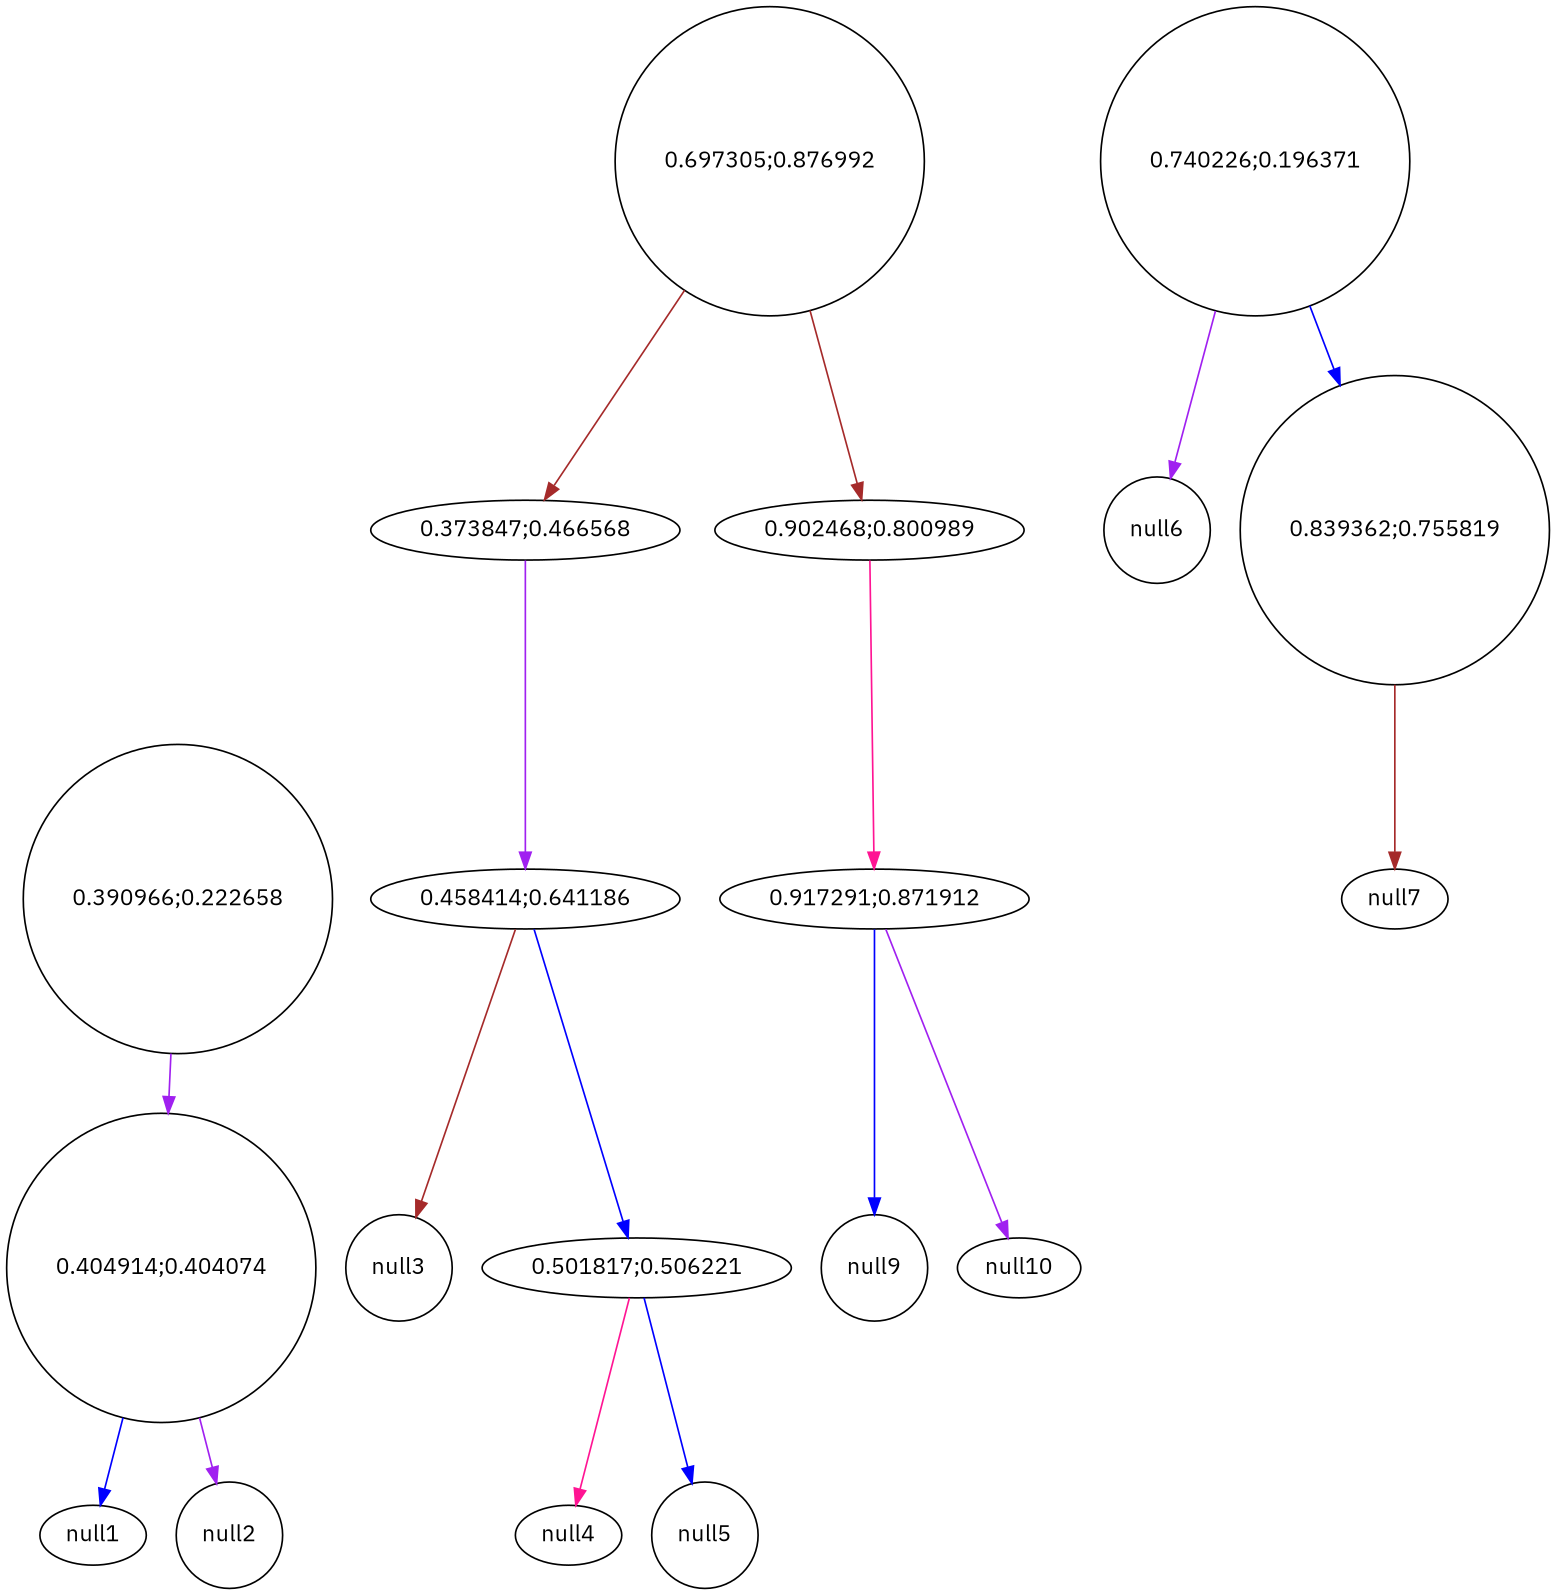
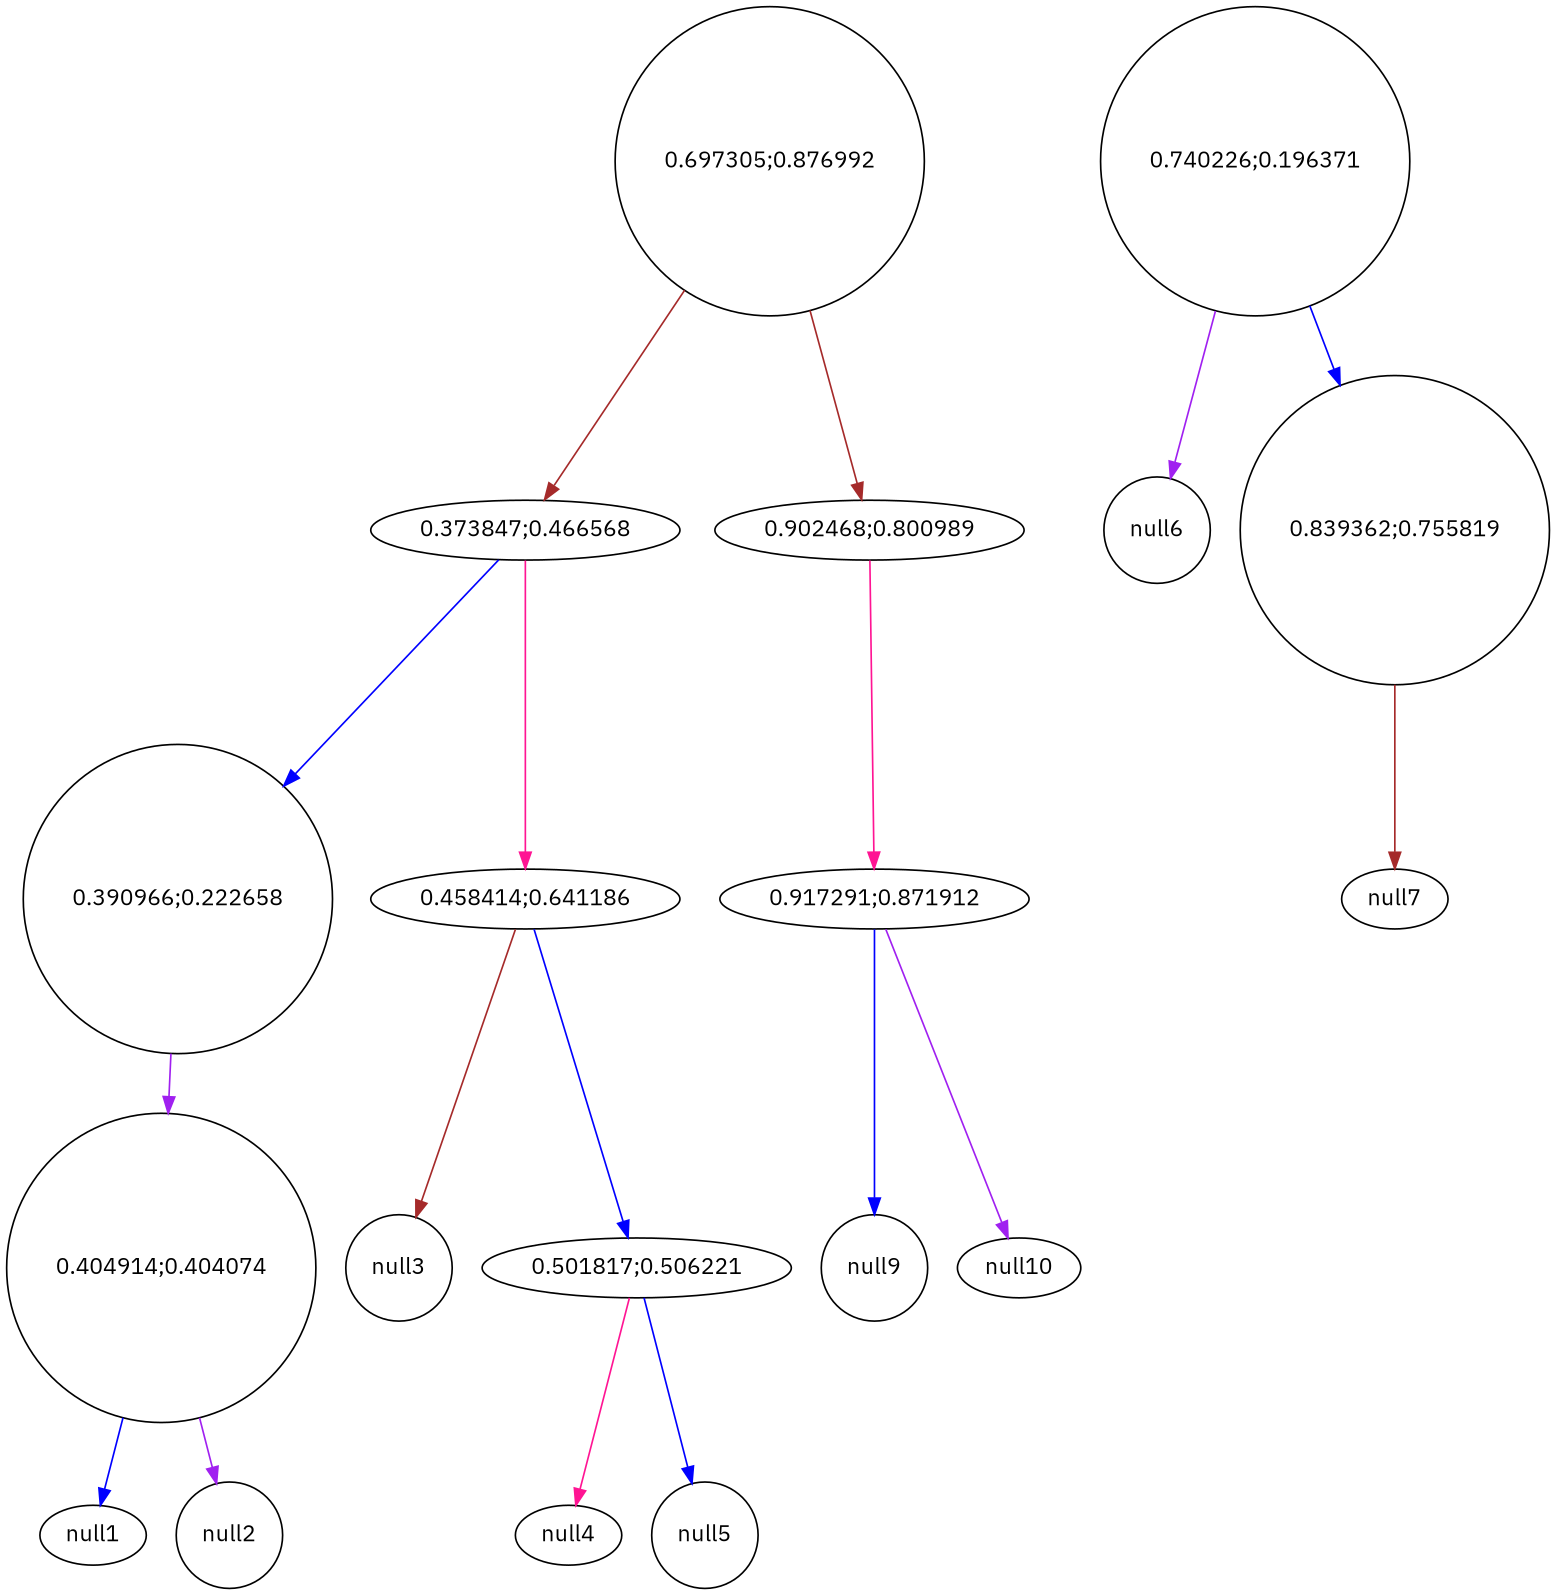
none -> (397, 667)
(525, 706) -> (525, 706)
